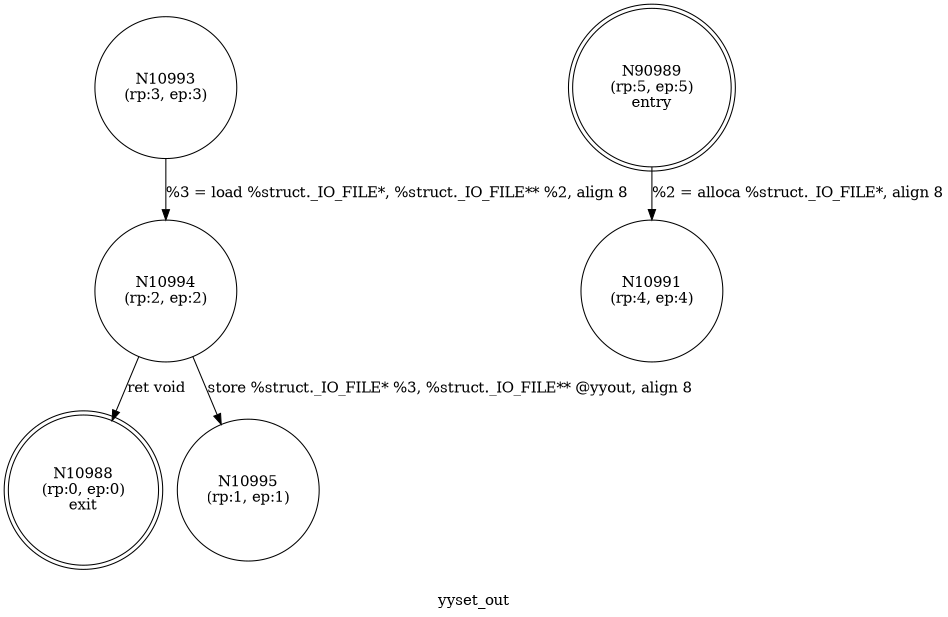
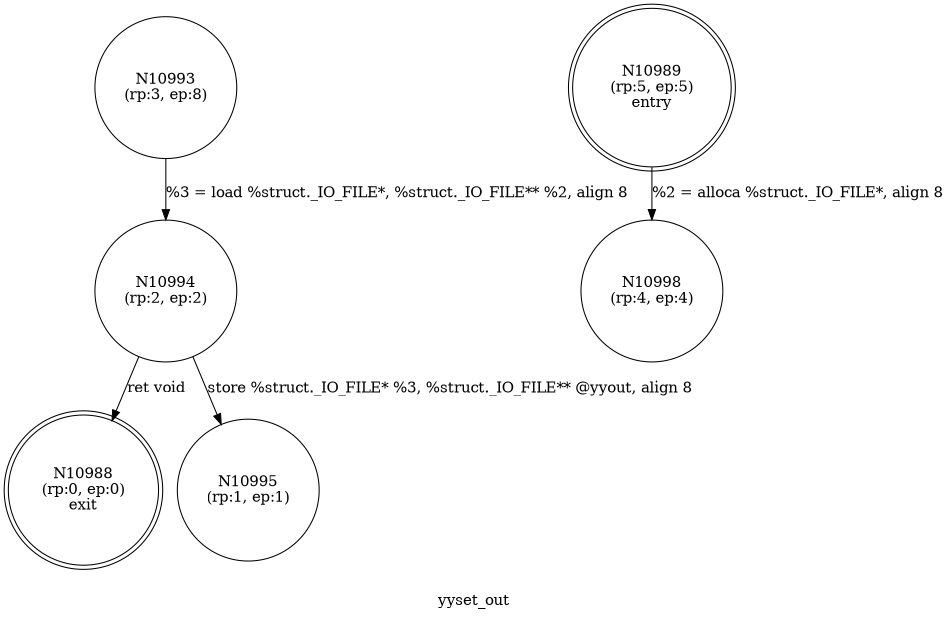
(166, 88) -> (166, 88)
(652, 88) -> (652, 88)
(652, 291) -> (652, 291)
